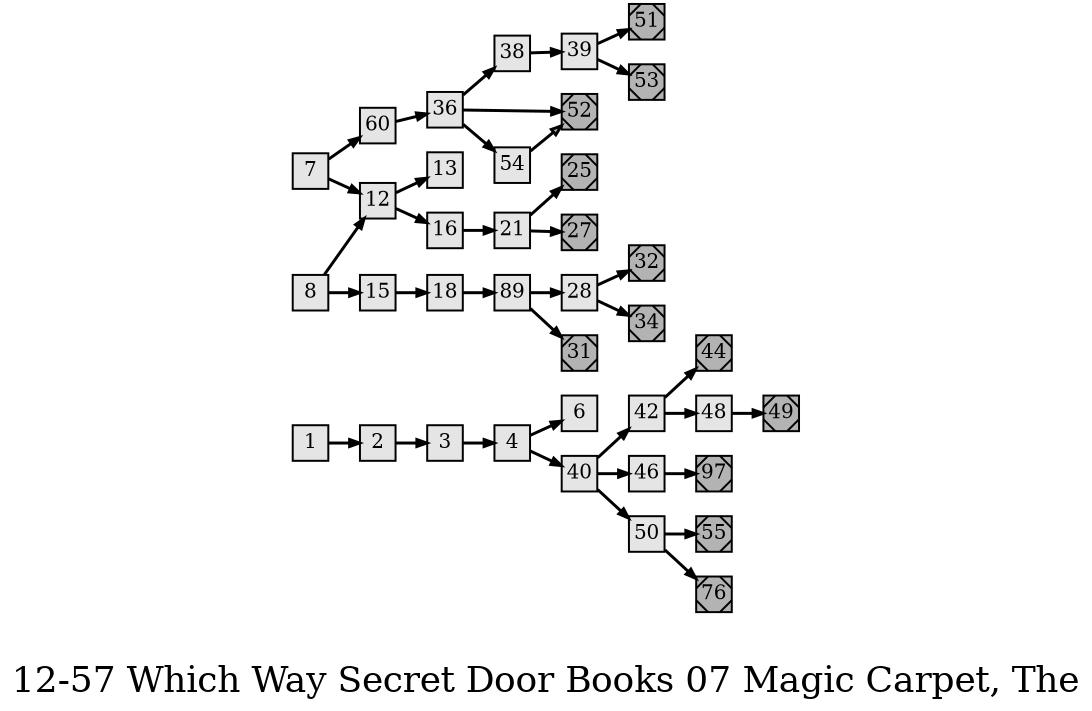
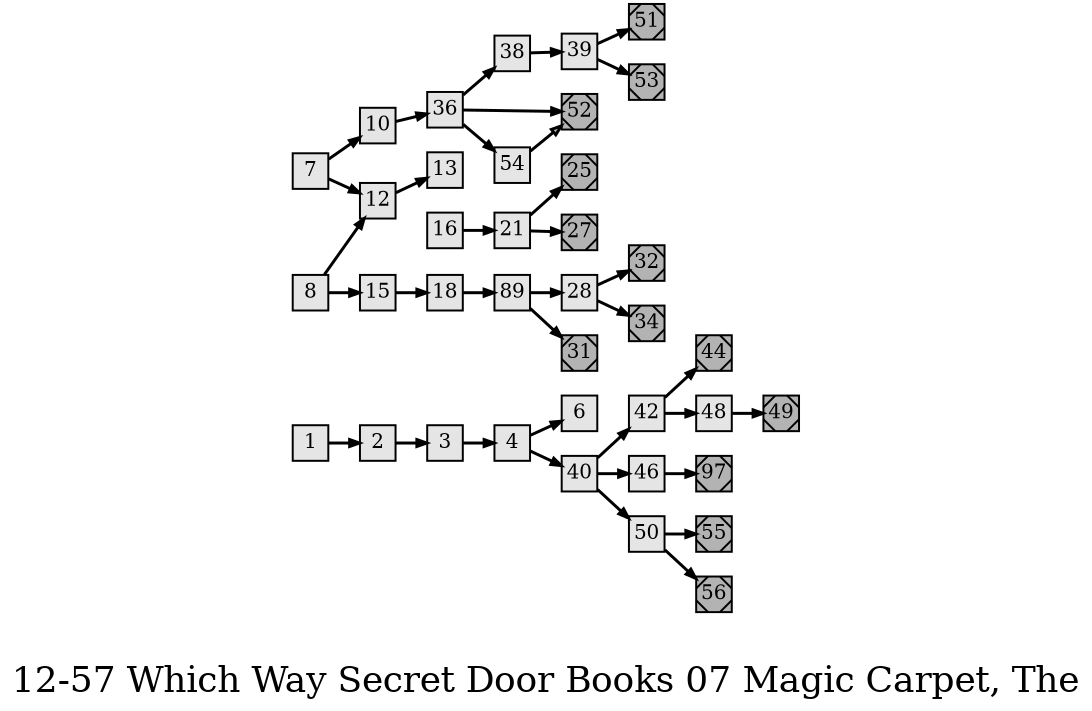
(378, 126) -> (378, 126)
(407, 213) -> none
(714, 594) -> (714, 594)
